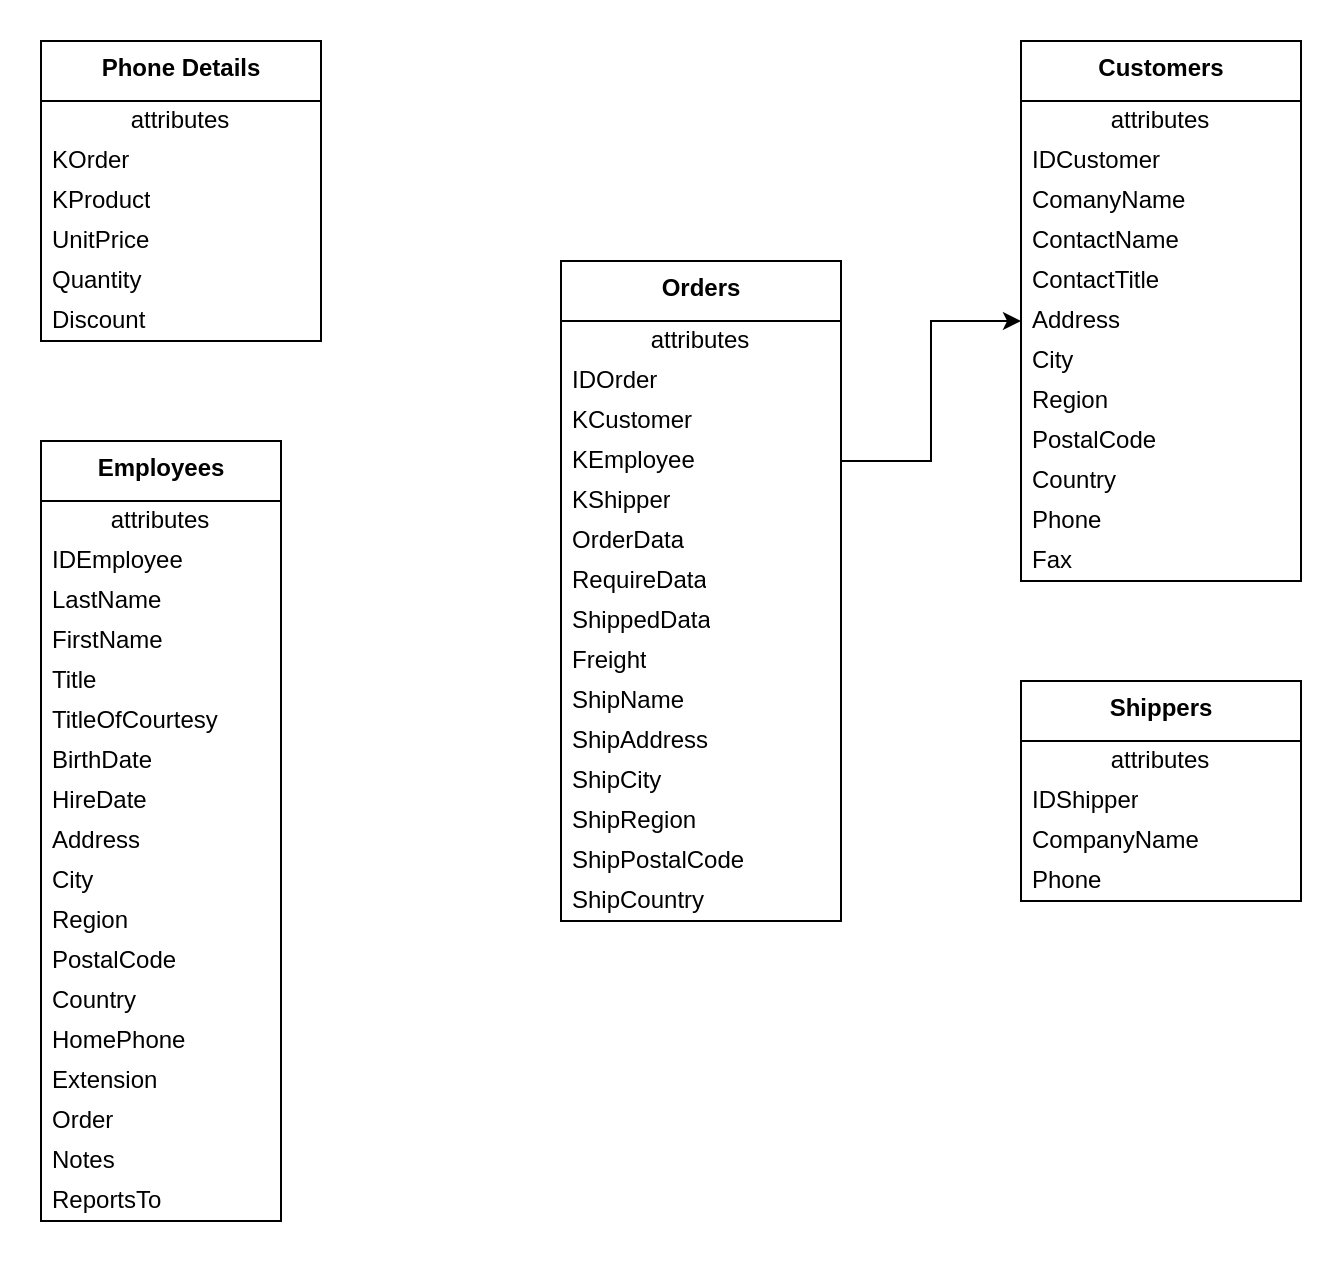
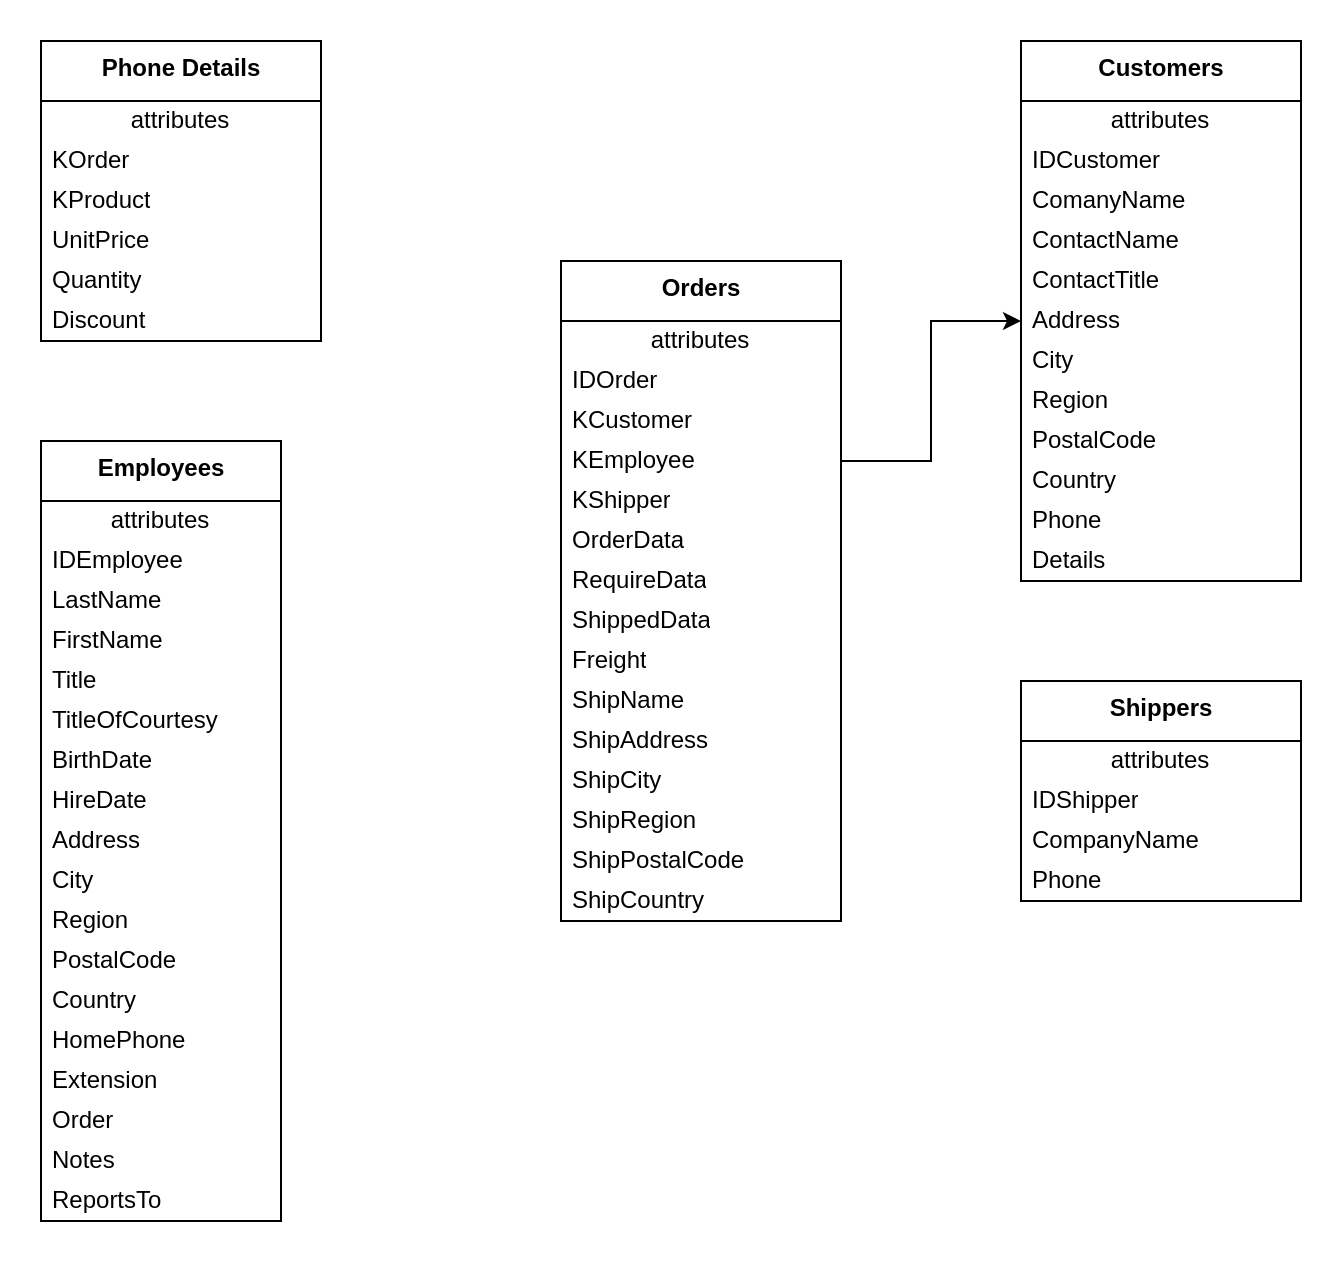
(1053, 561) -> (1074, 561)
